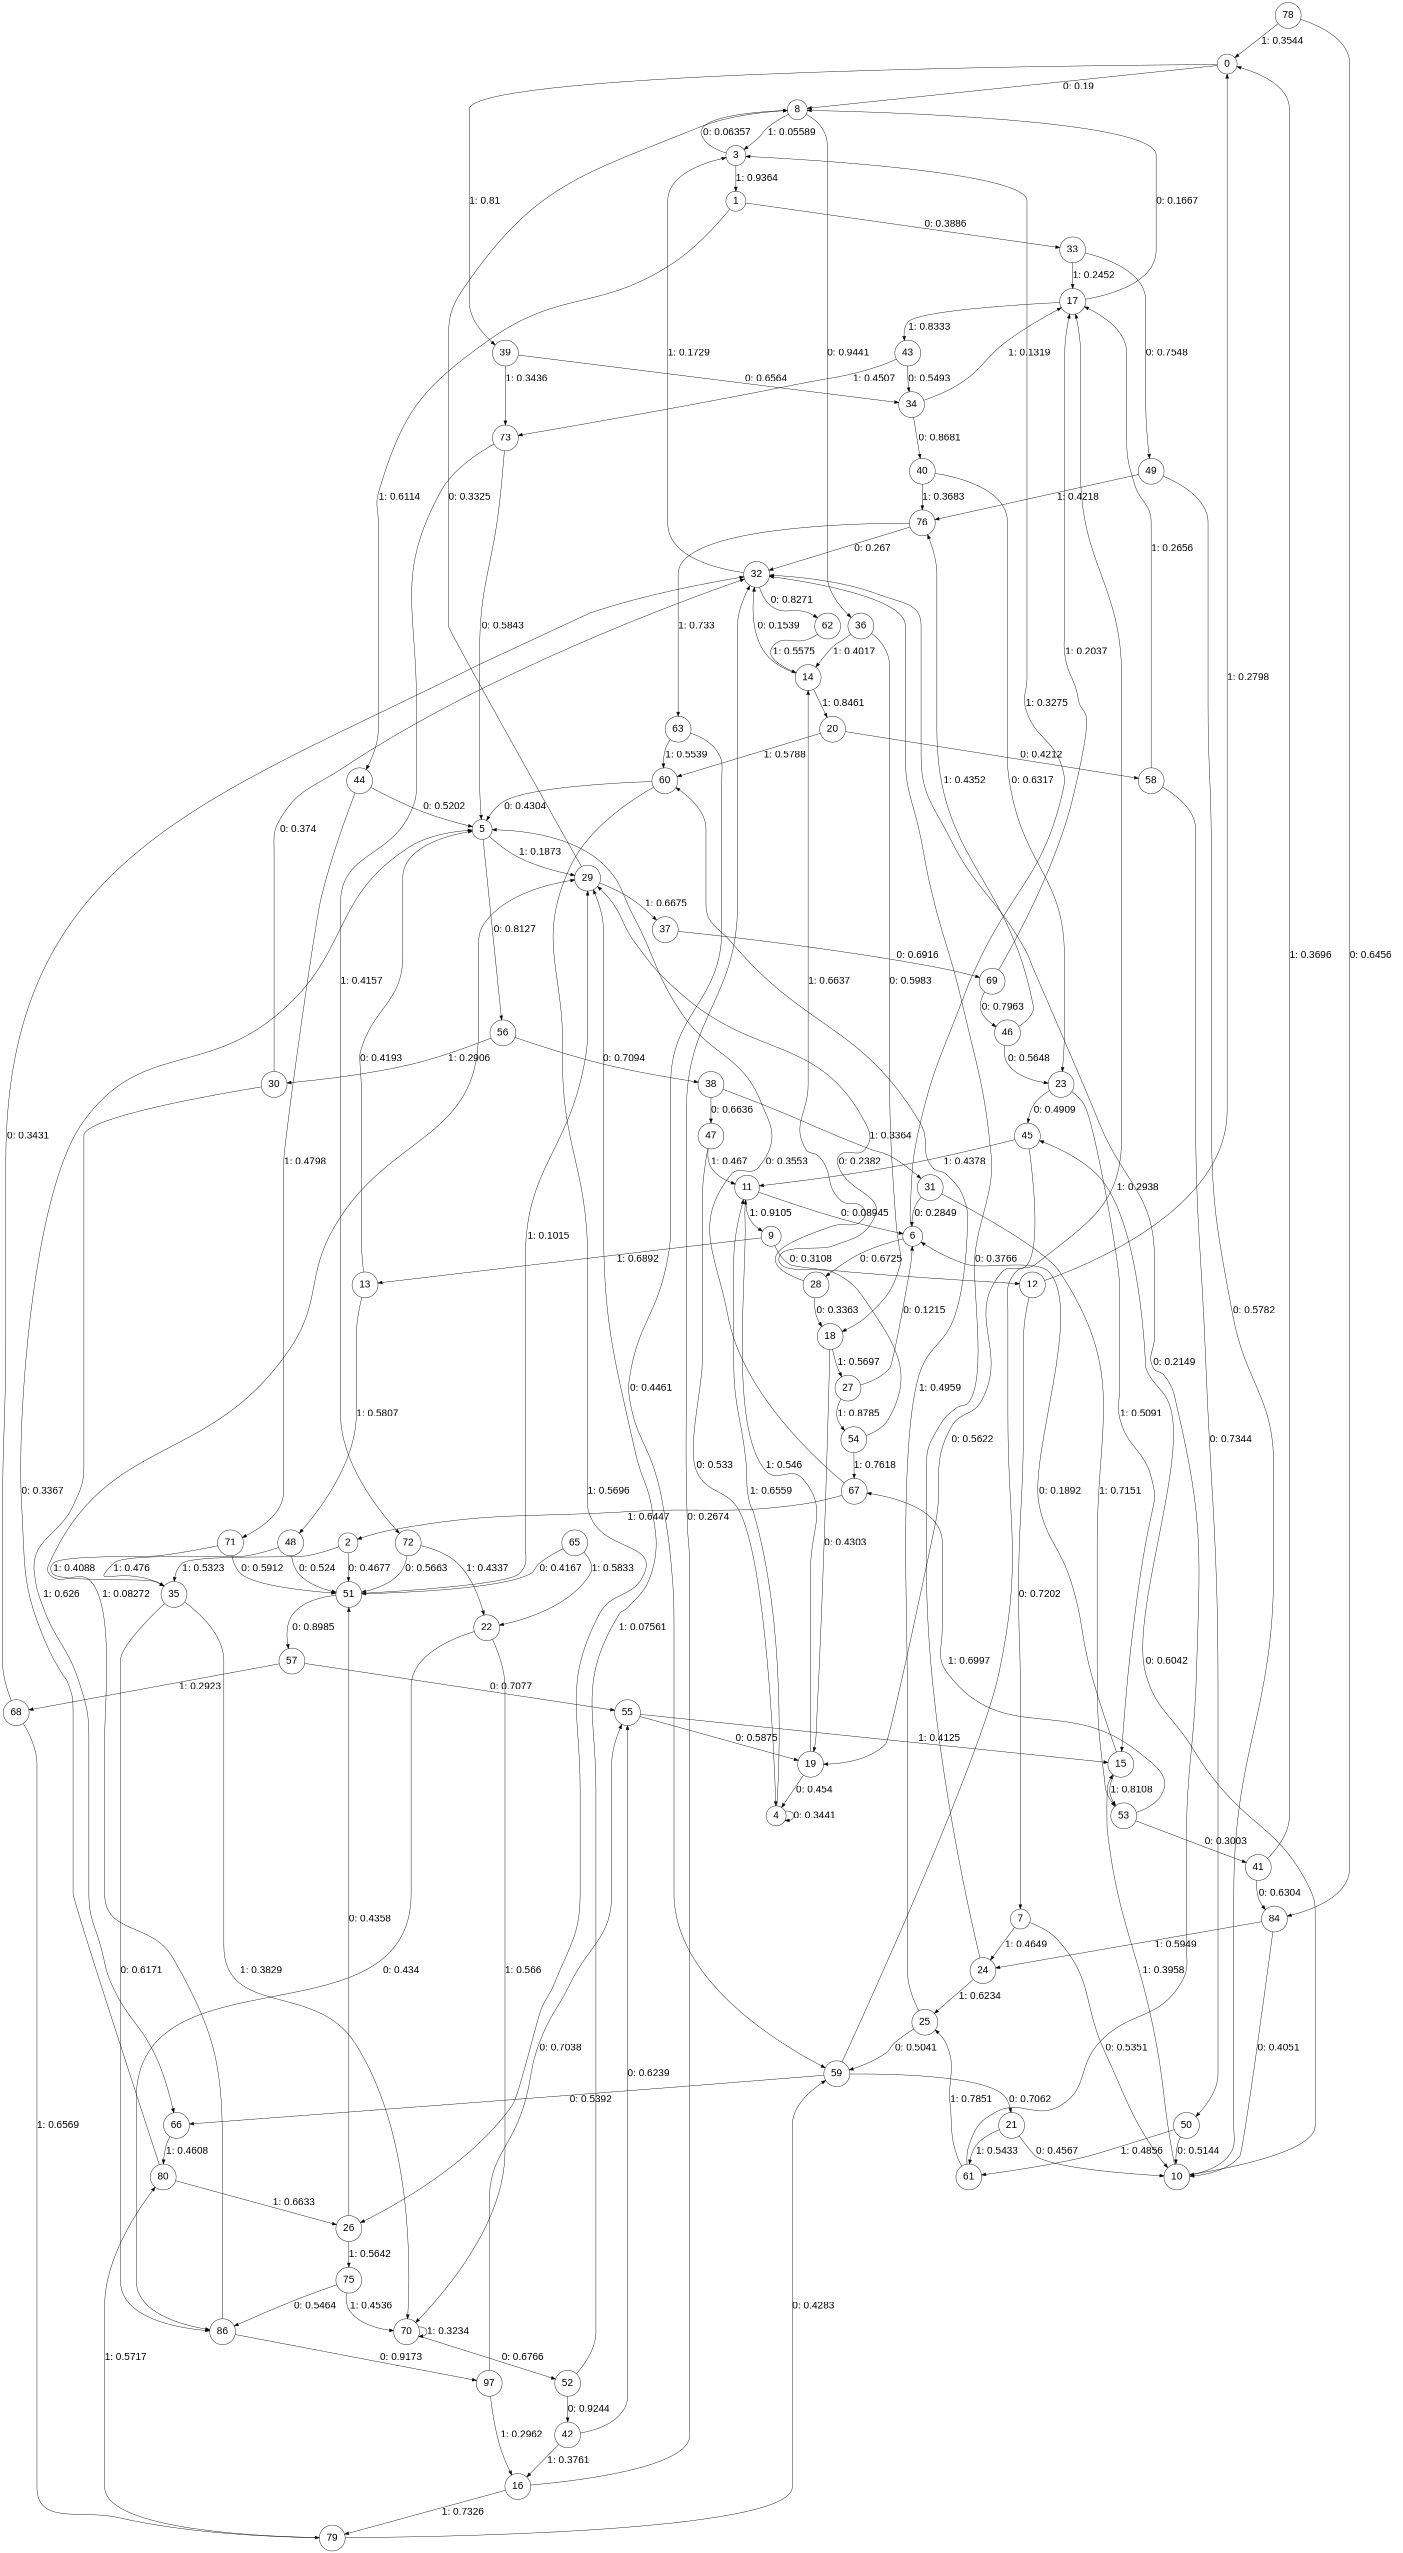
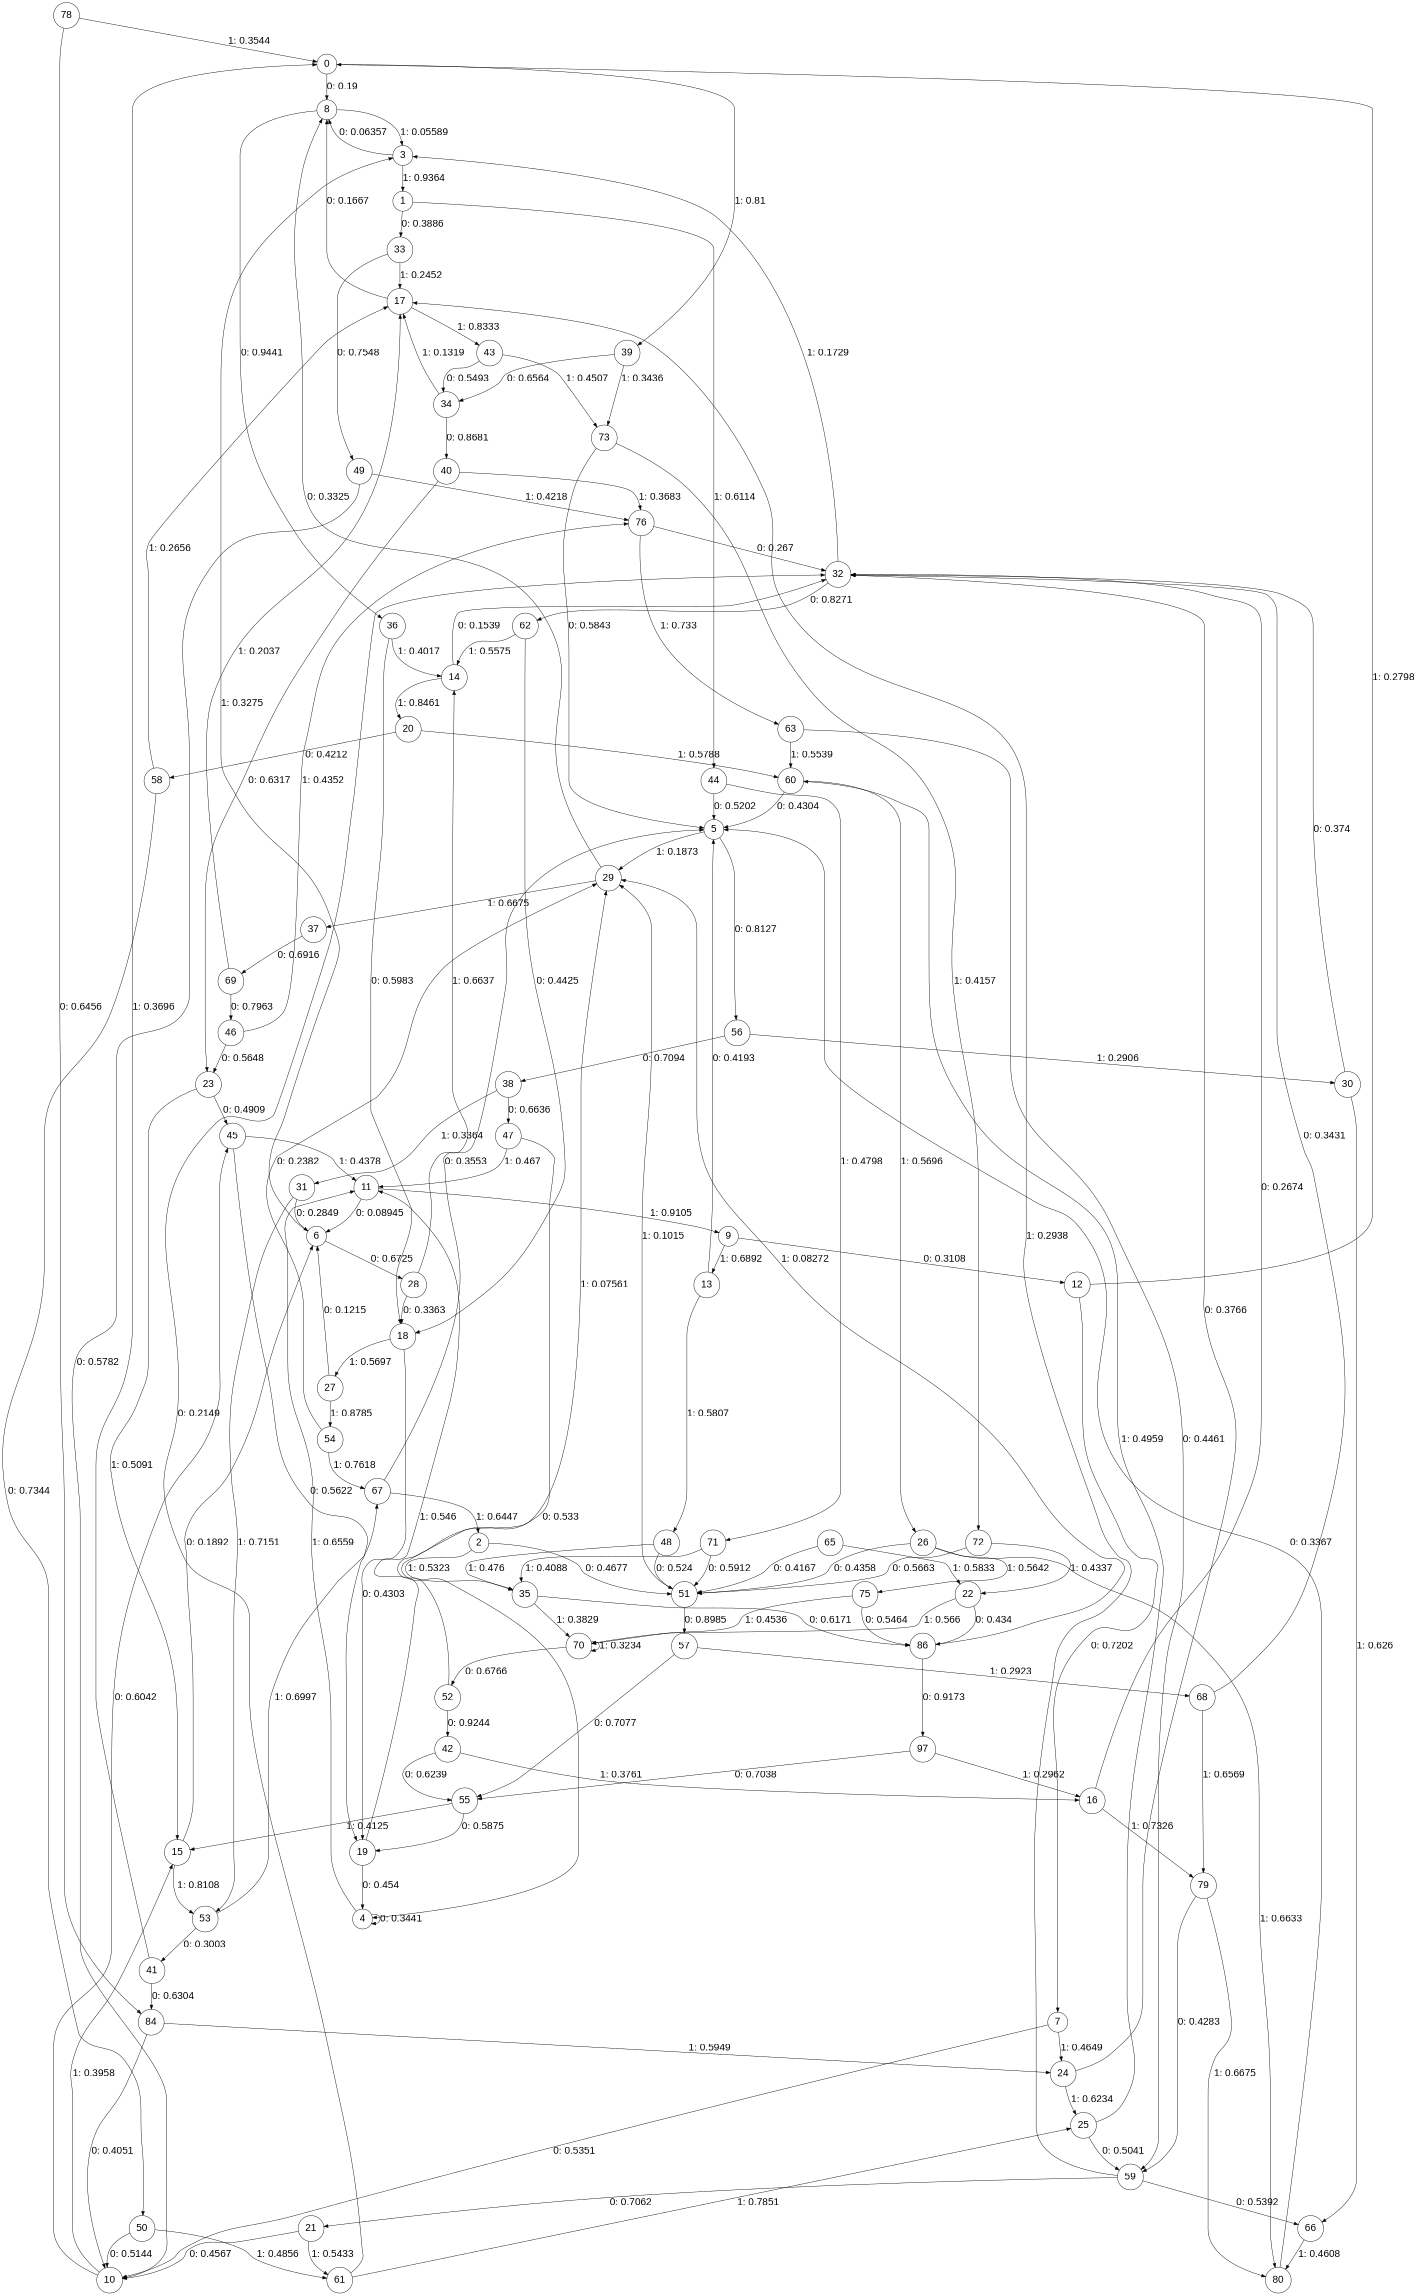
none -> (543, 1018)
(254, 2202) -> (1259, 1801)
(130, 2358) -> (1239, 2074)
